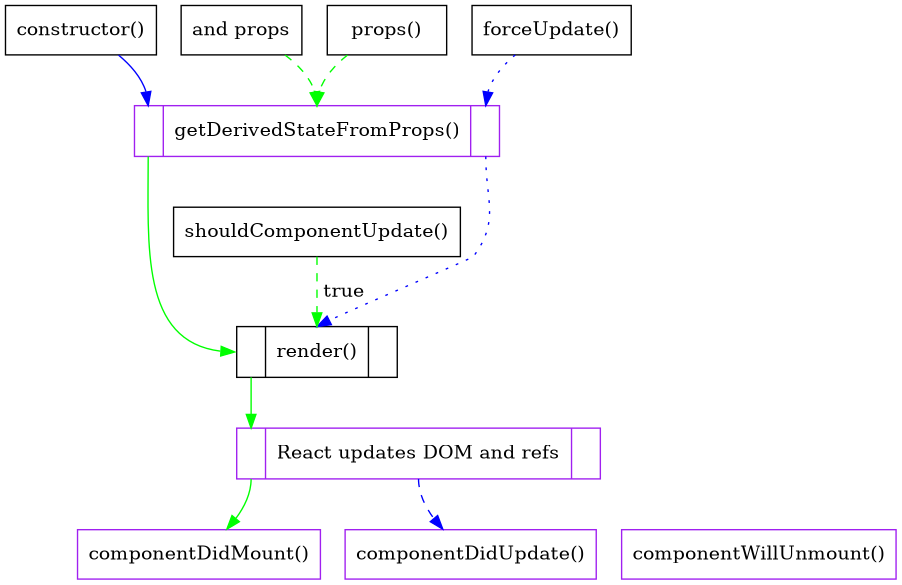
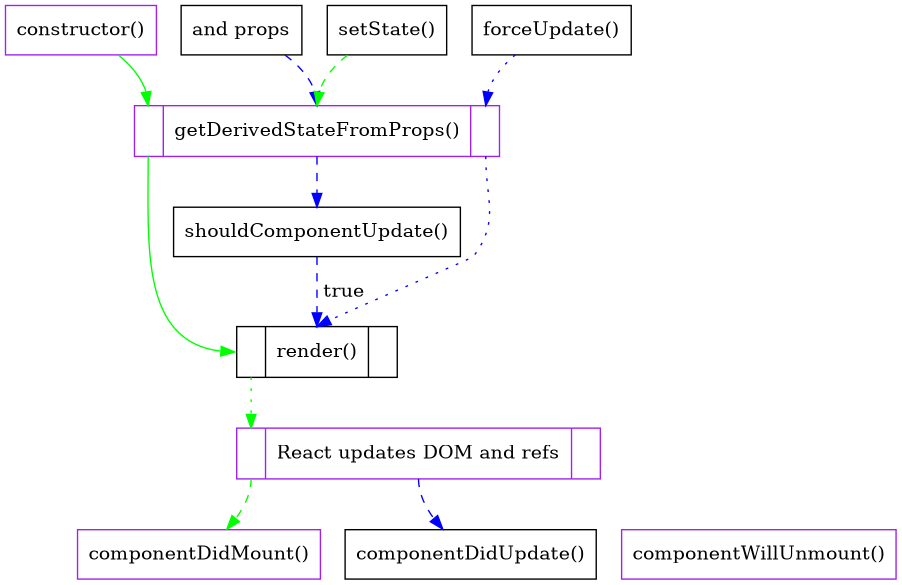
(81, 30) -> (81, 30)
(387, 30) -> (387, 30)
(303, 71) -> (303, 71)
(135, 72) -> (135, 72)
none -> (317, 175)
(317, 285) -> (317, 285)
(251, 396) -> (251, 396)
(247, 500) -> (247, 500)
(471, 554) -> (471, 554)
